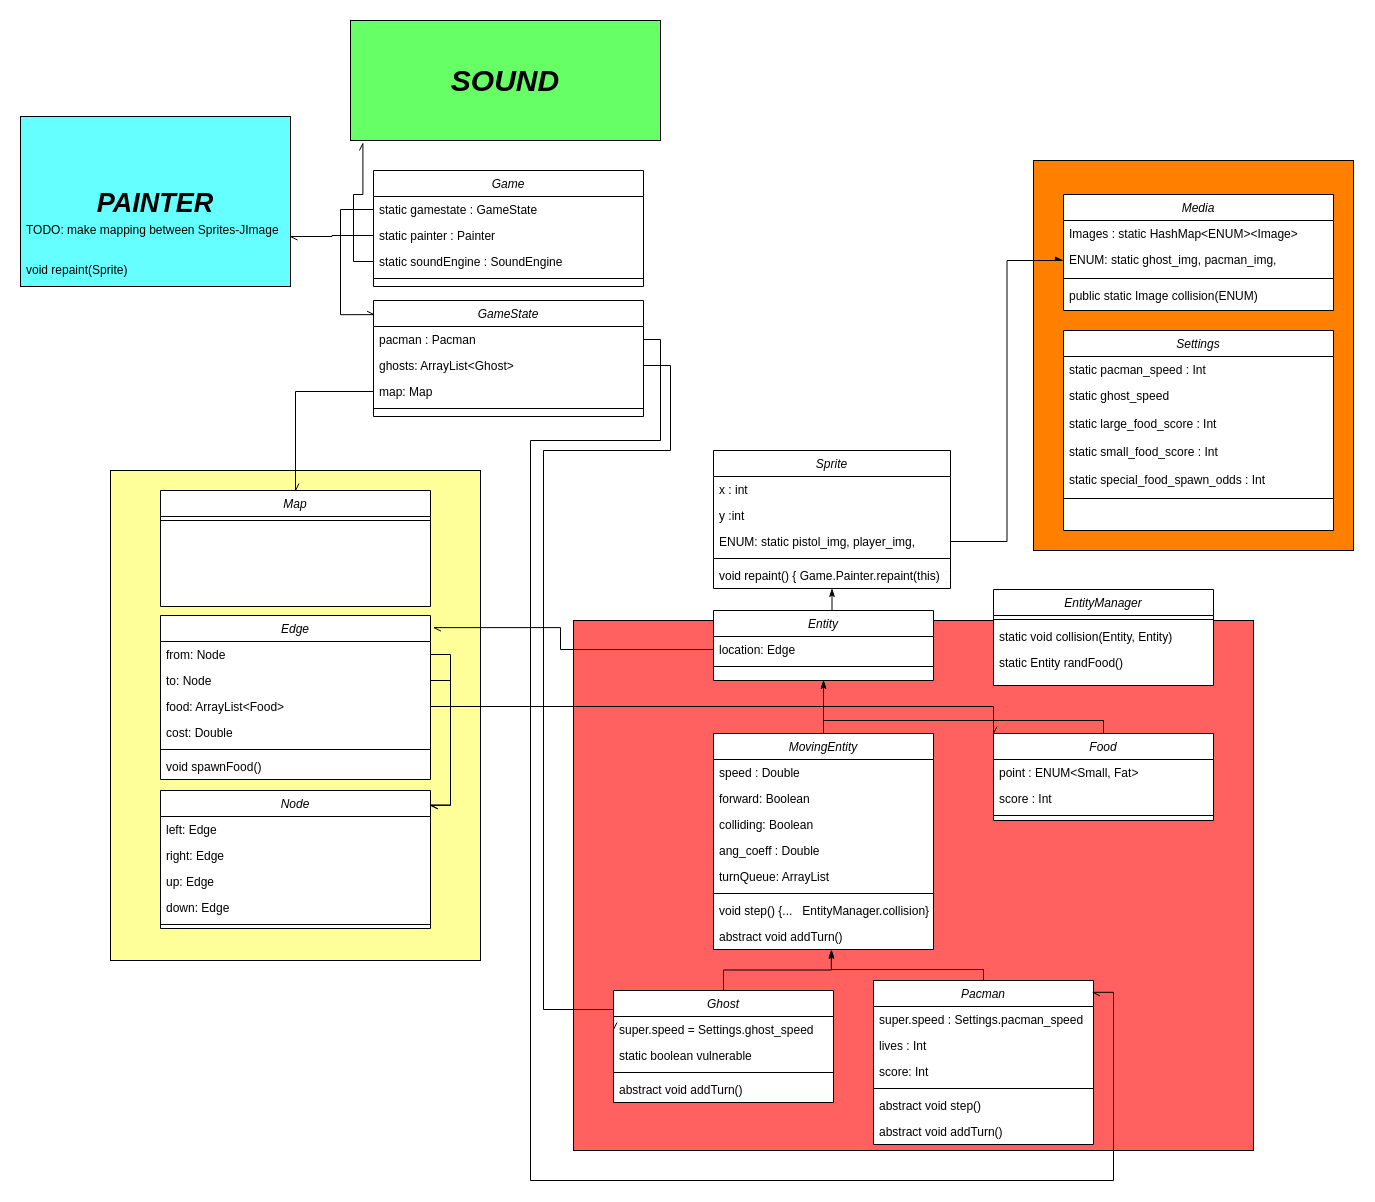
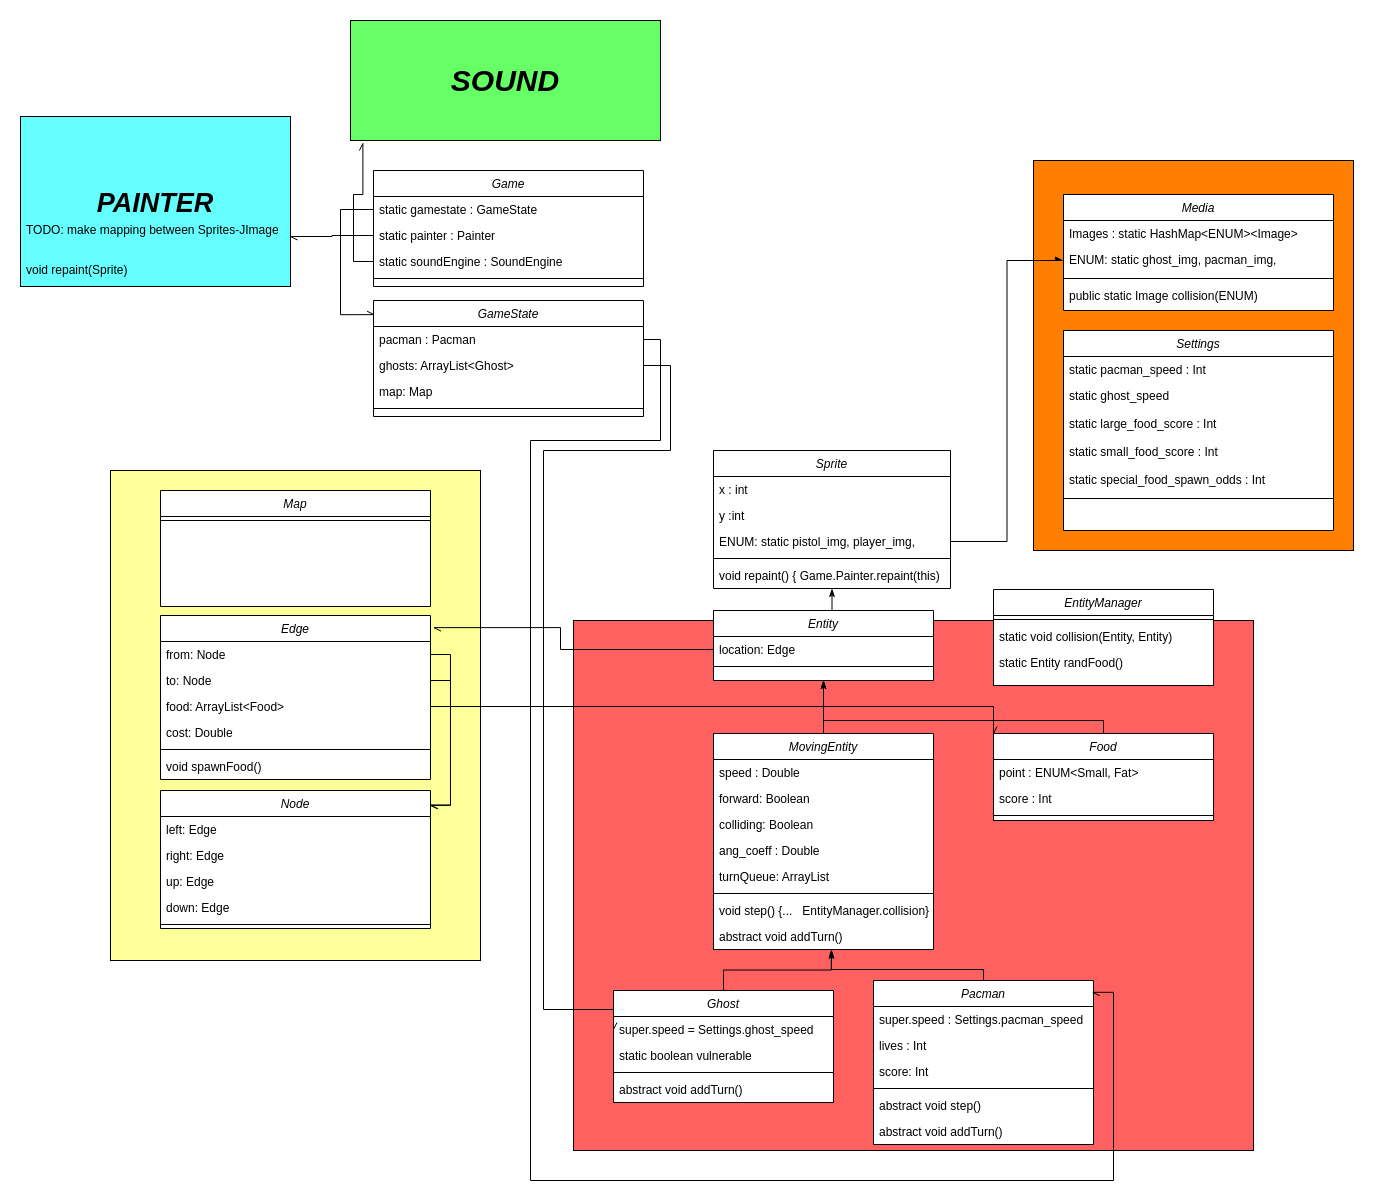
(296, 402) -> none
